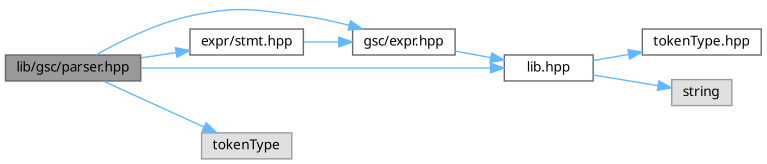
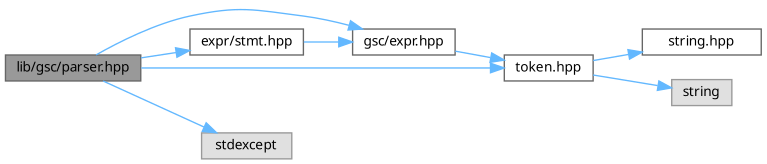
(702, 42) -> (702, 42)
(549, 68) -> (549, 68)
(247, 146) -> (247, 146)
